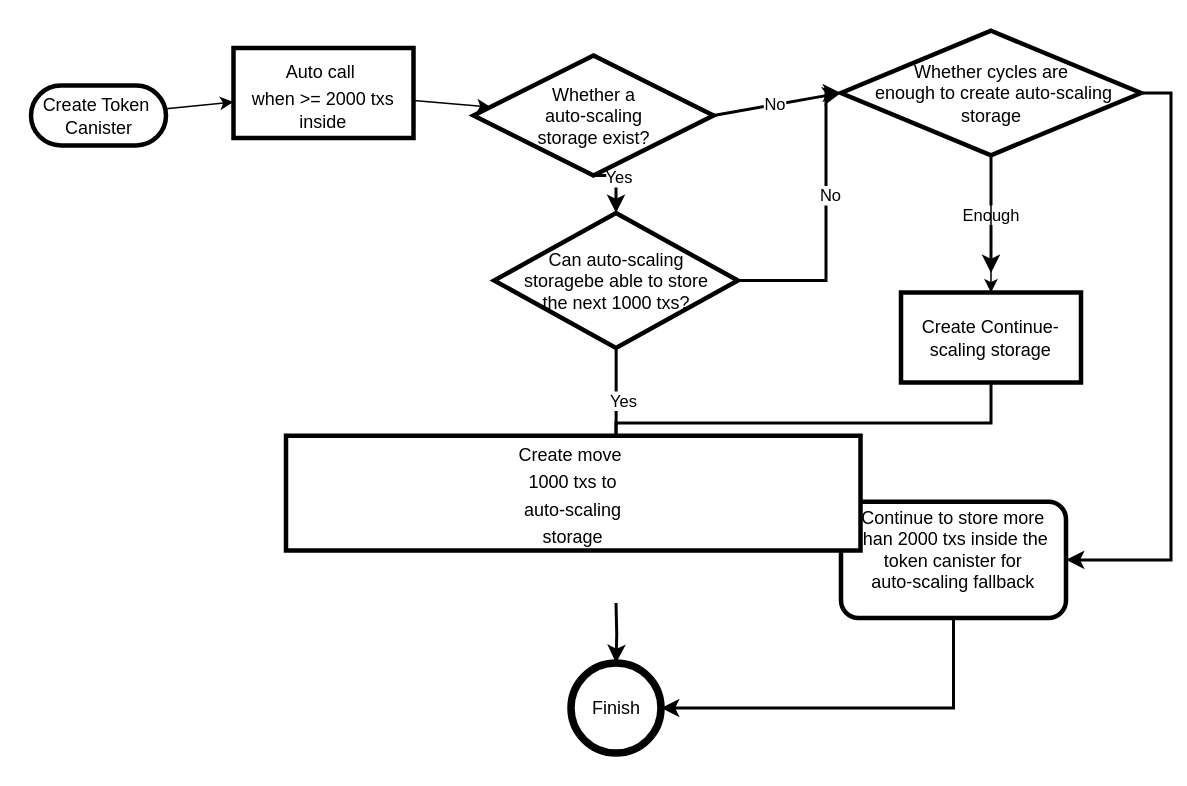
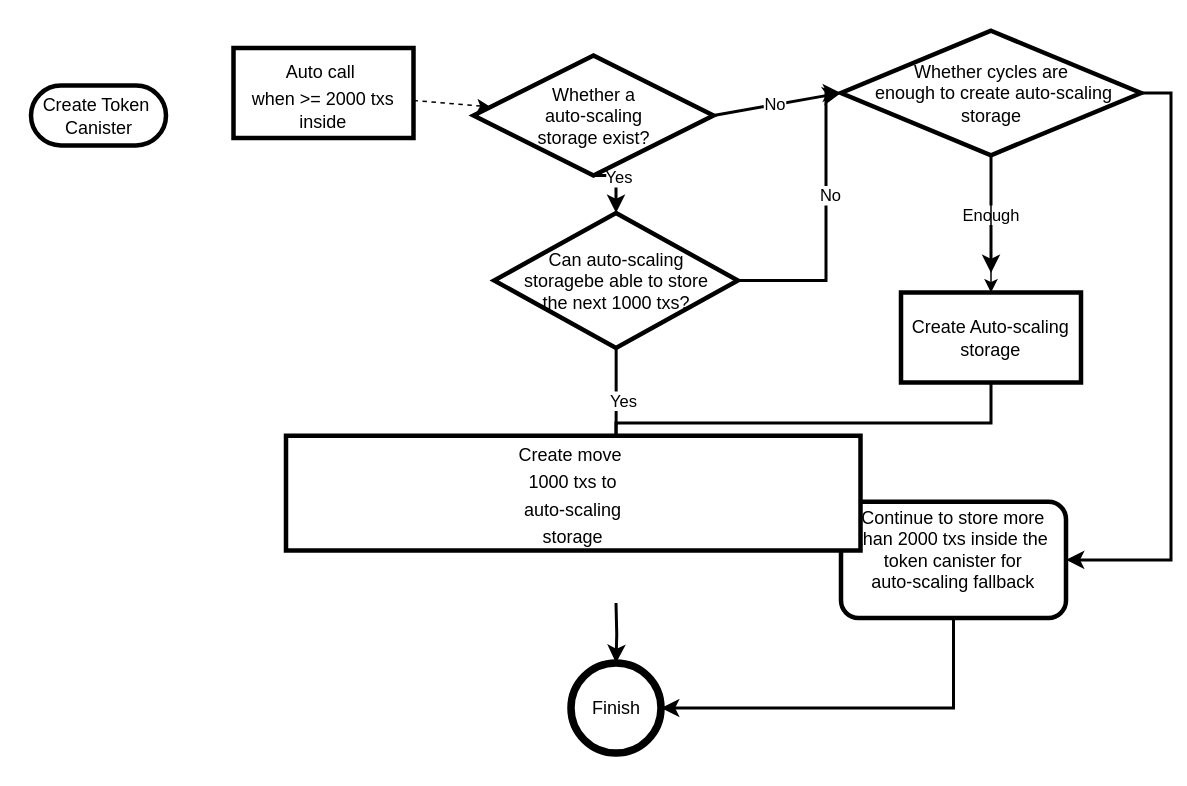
(447, 103) -> (447, 103)
(195, 106) -> none
(991, 338) -> (991, 338)
